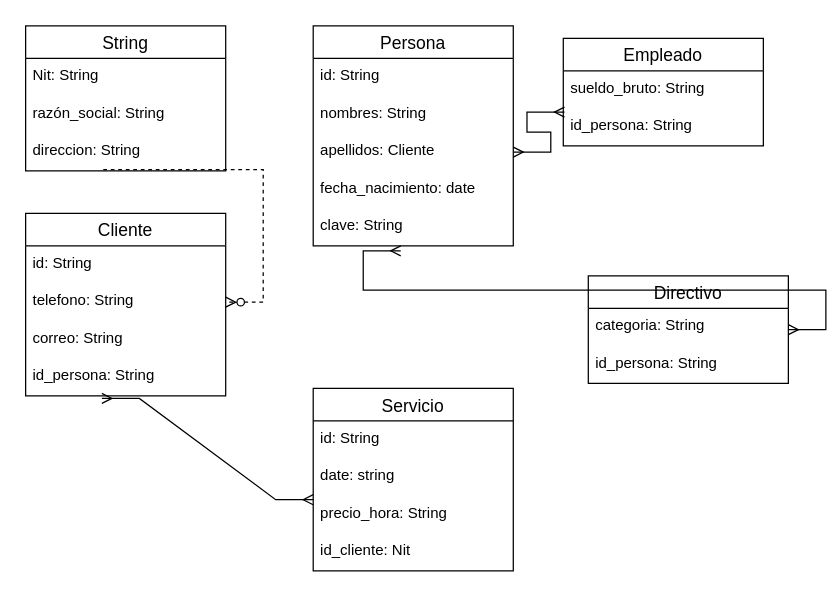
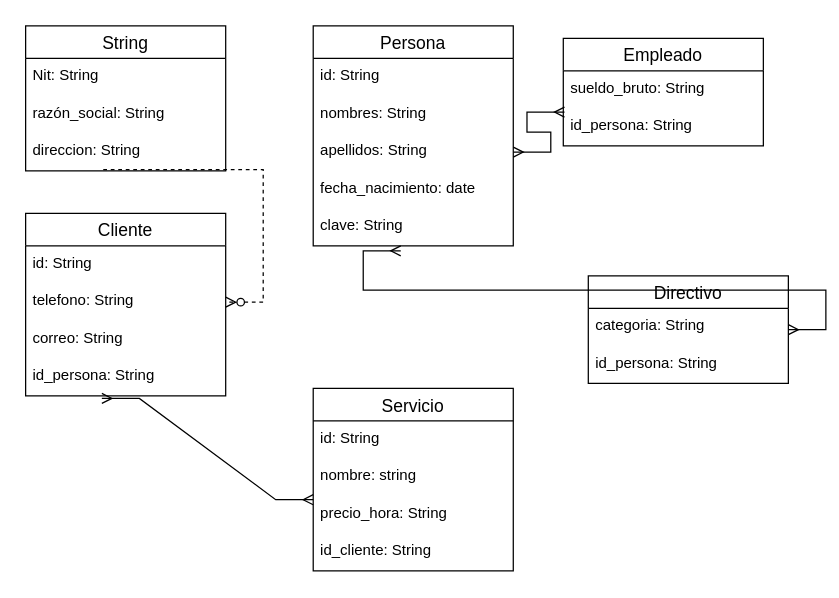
(382, 150) -> (380, 150)
(365, 475) -> (373, 475)
(371, 550) -> (384, 550)
